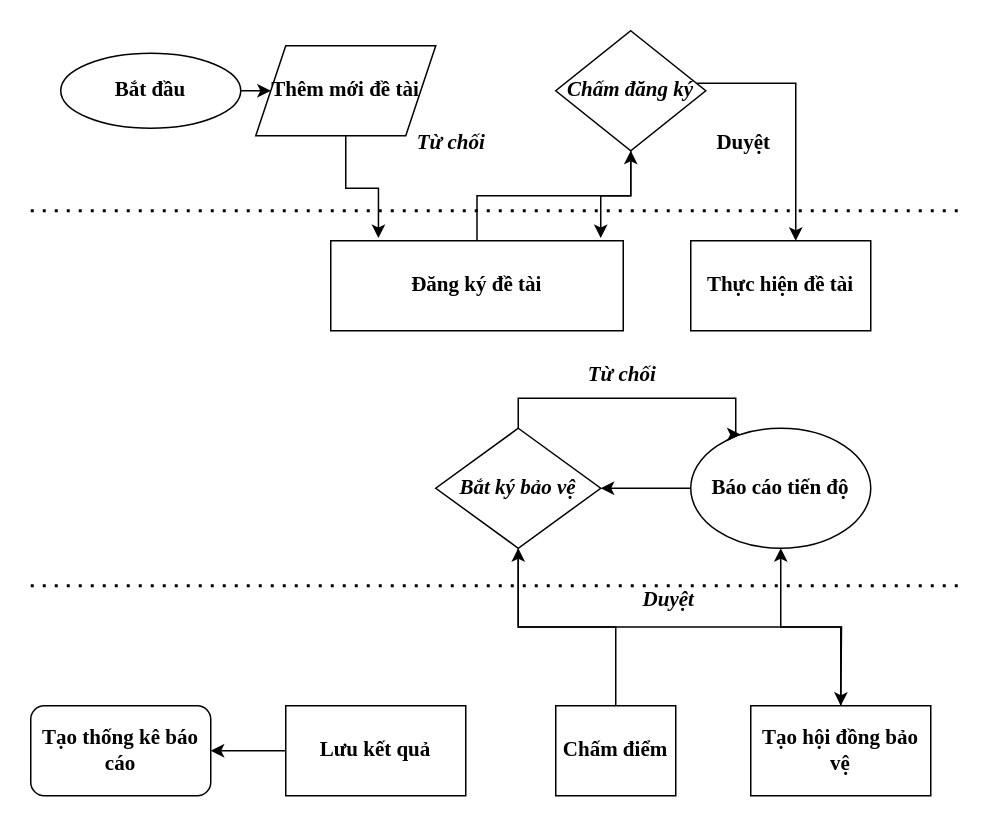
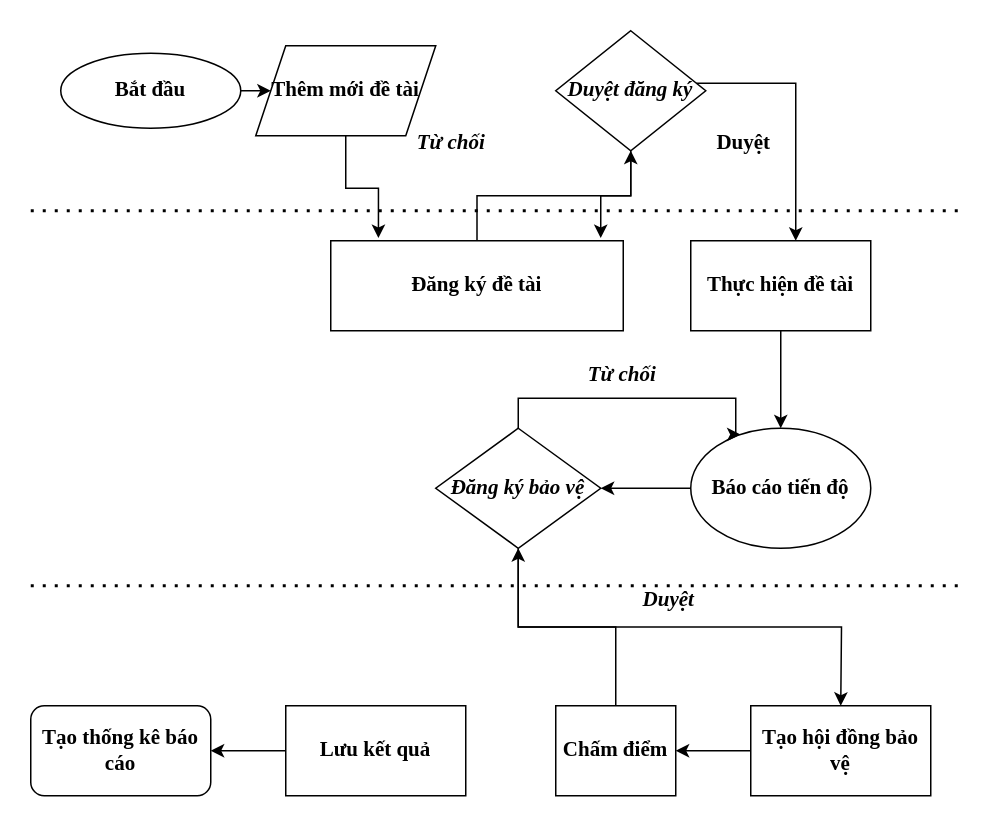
(631, 91) -> (631, 91)
none -> (781, 374)
(518, 488) -> (518, 488)
(781, 592) -> (719, 751)
